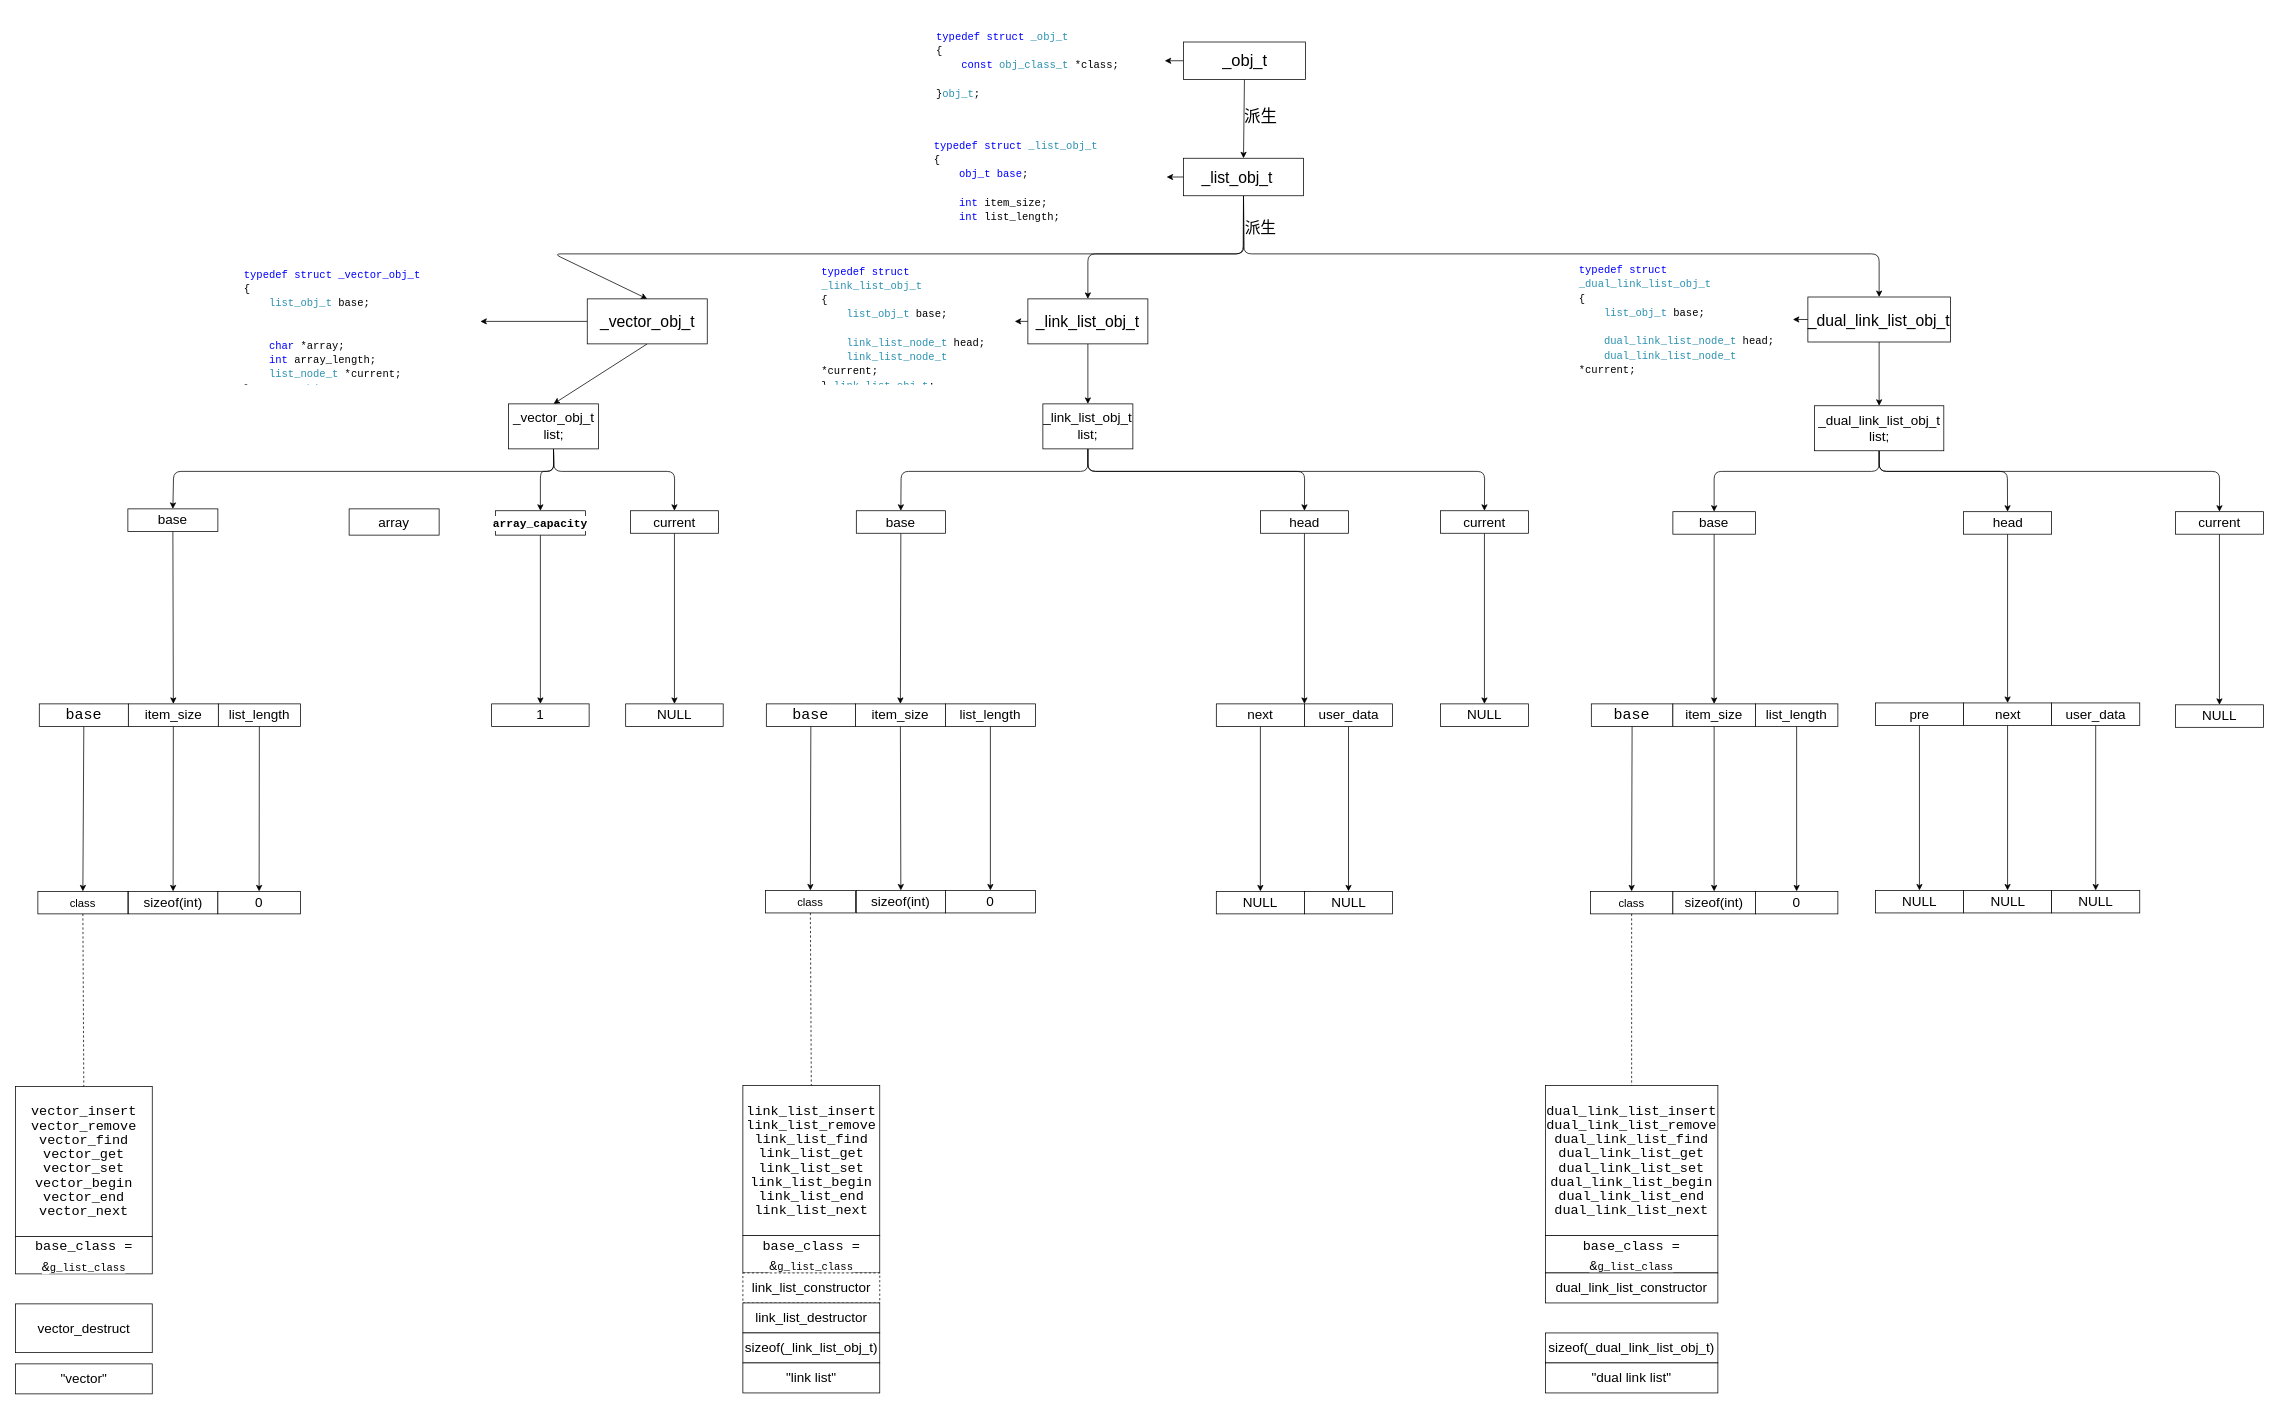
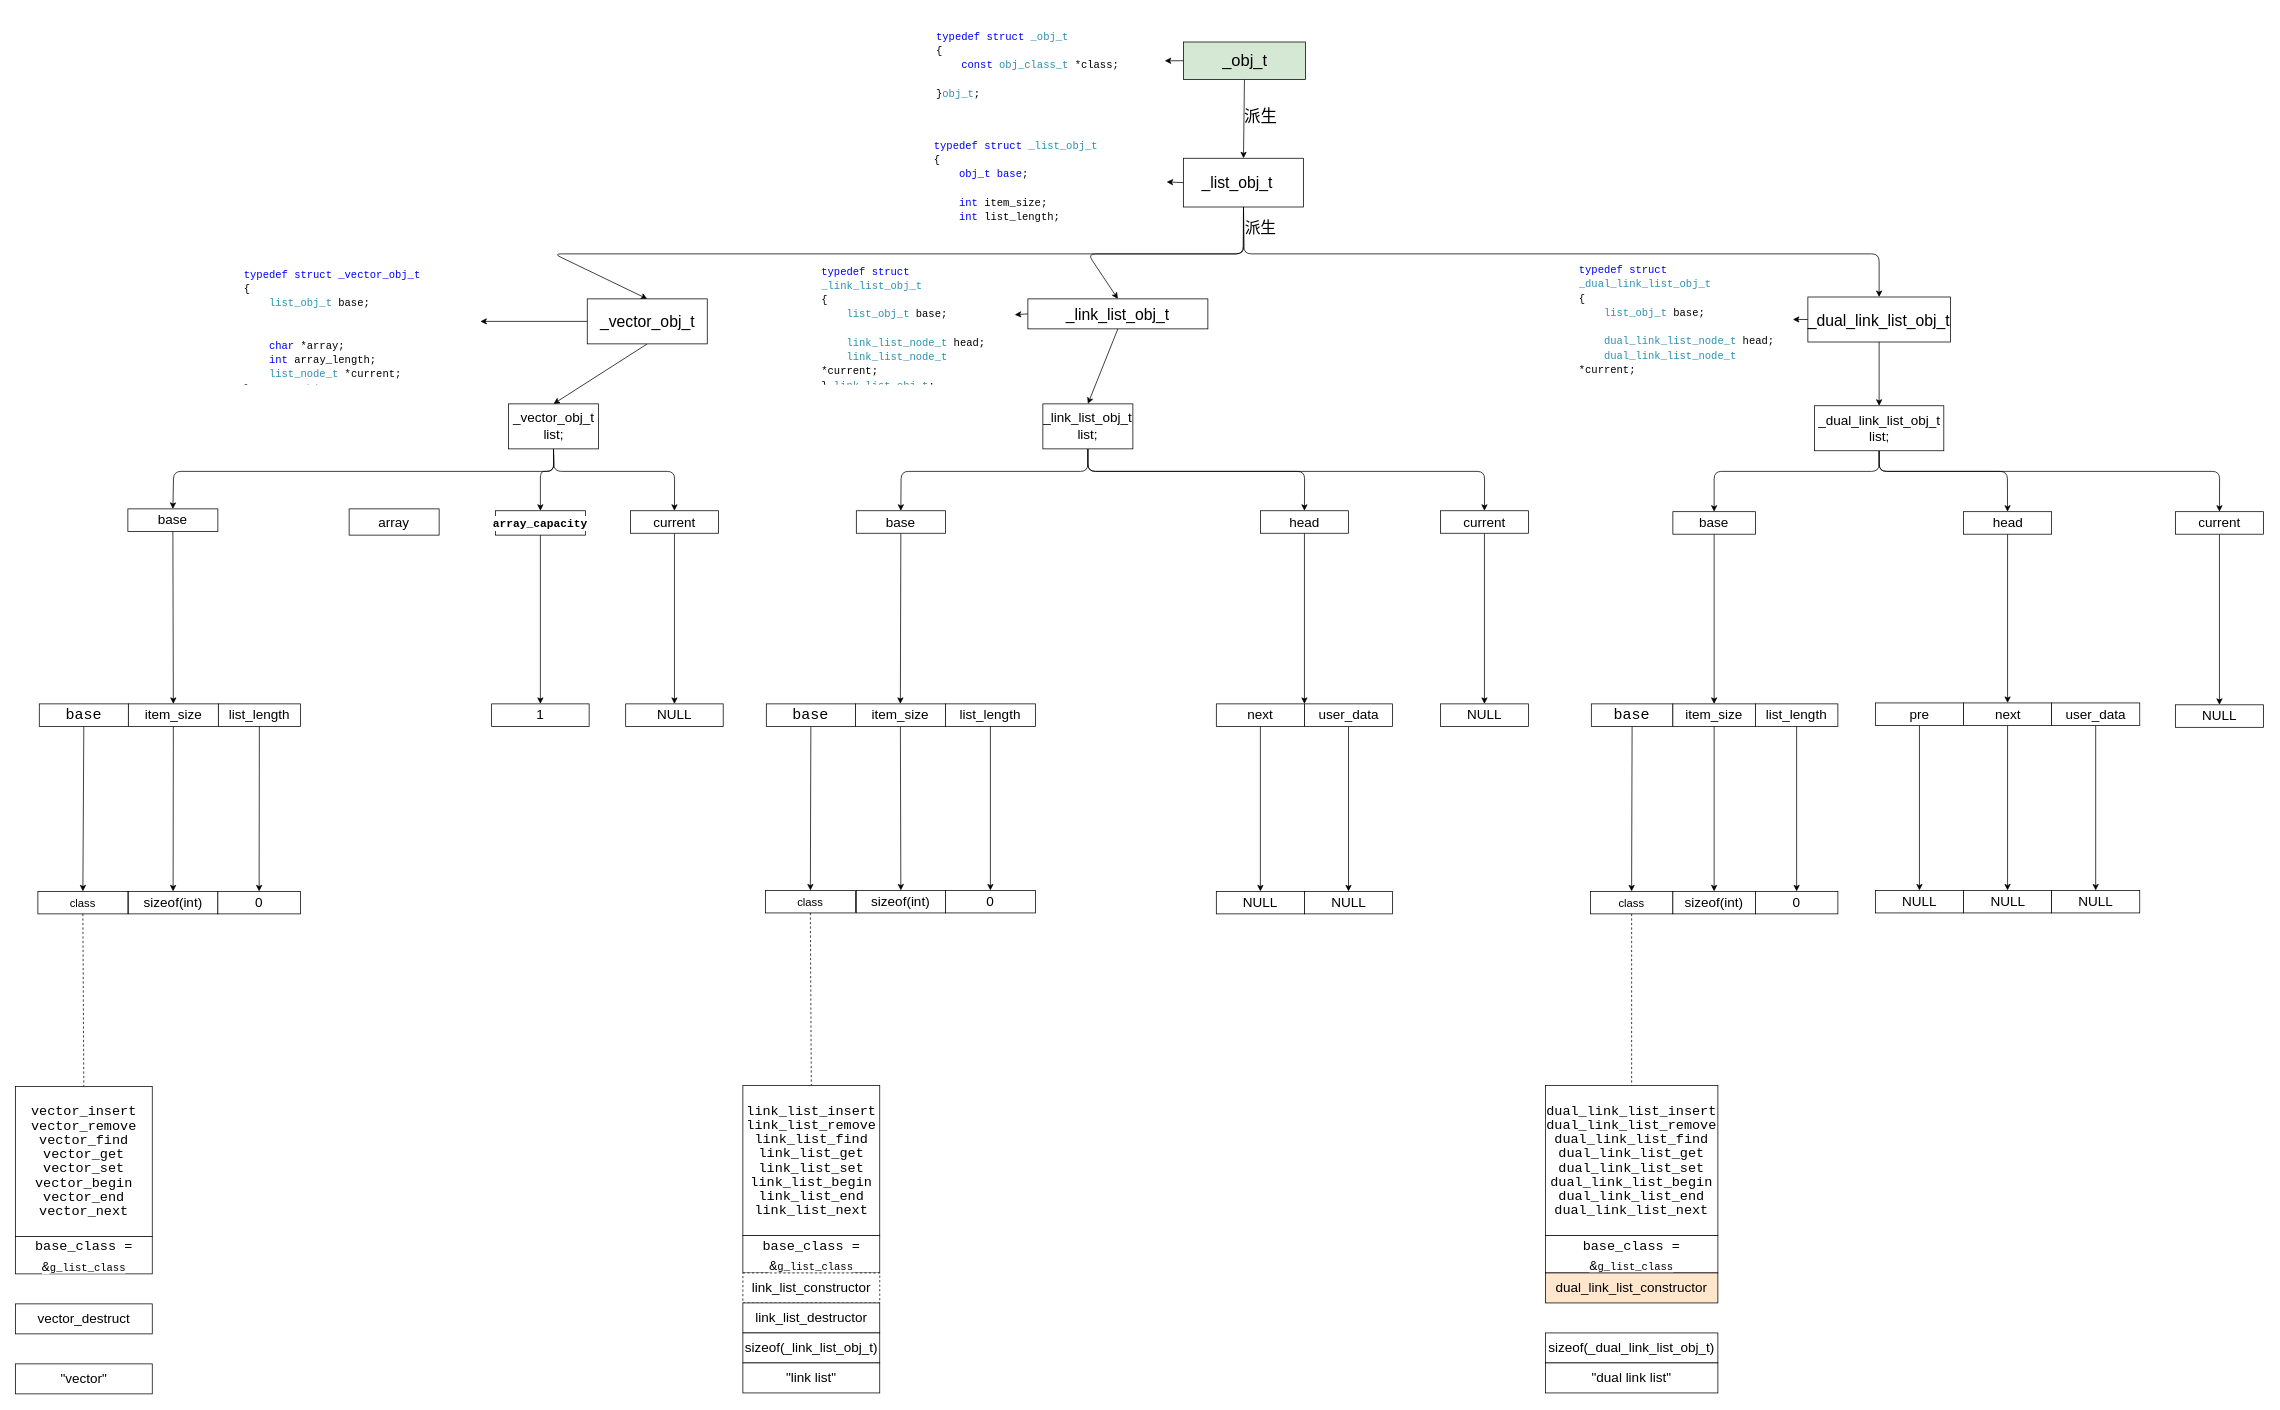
(1244, 61) -> (1244, 61)
(1244, 177) -> (1244, 183)
(1088, 321) -> (1118, 314)
(1632, 1288) -> (1632, 1288)
(84, 1328) -> (84, 1319)
